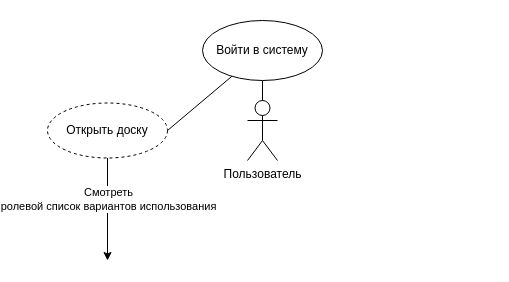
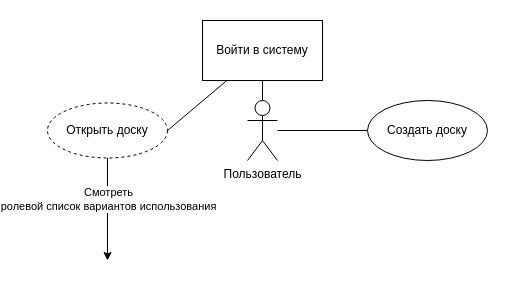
(263, 51) -> (263, 51)
none -> (323, 131)
none -> (428, 131)
